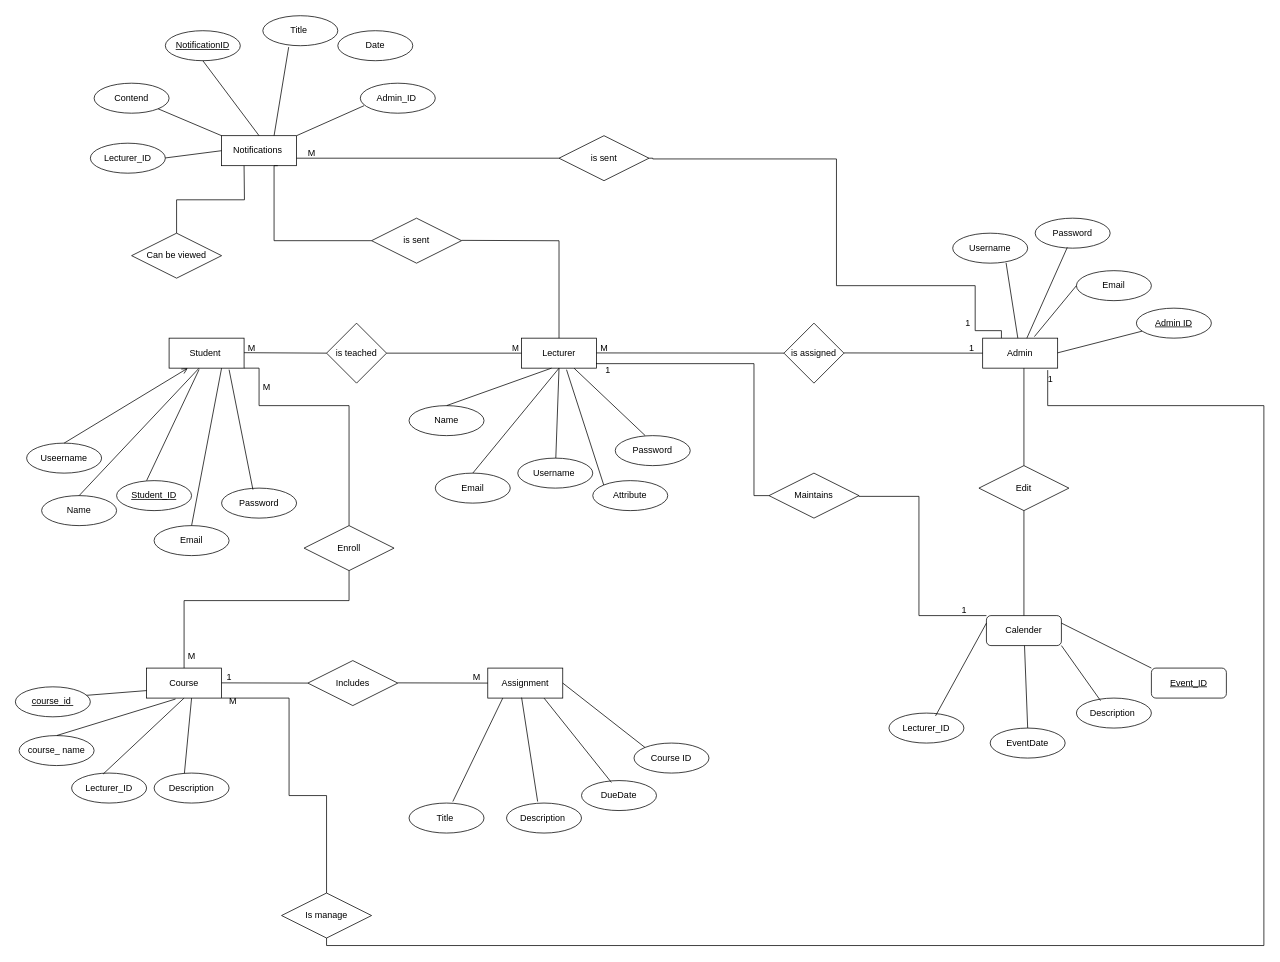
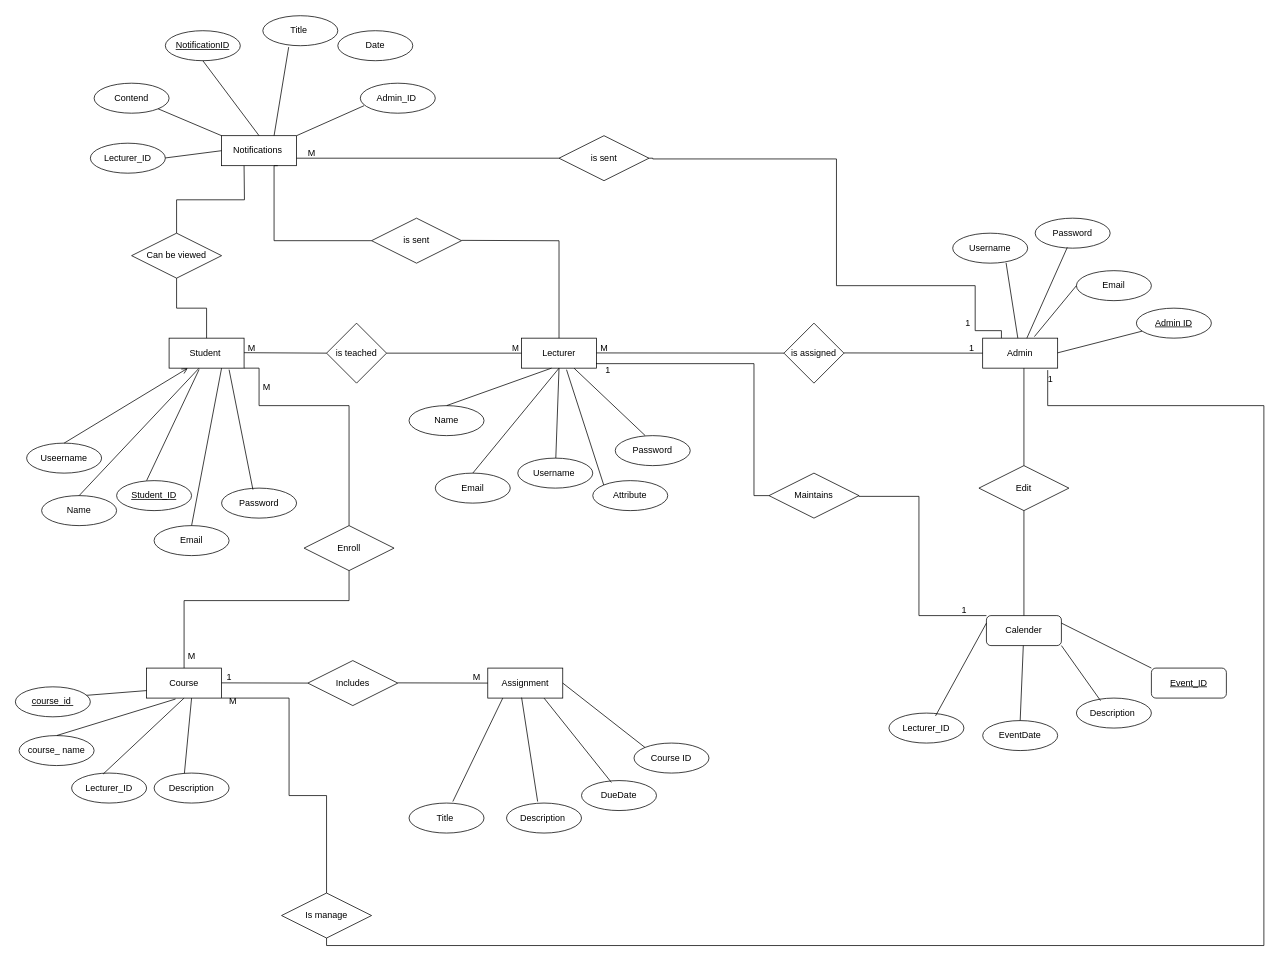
none -> (192, 308)
(1028, 743) -> (1020, 735)
